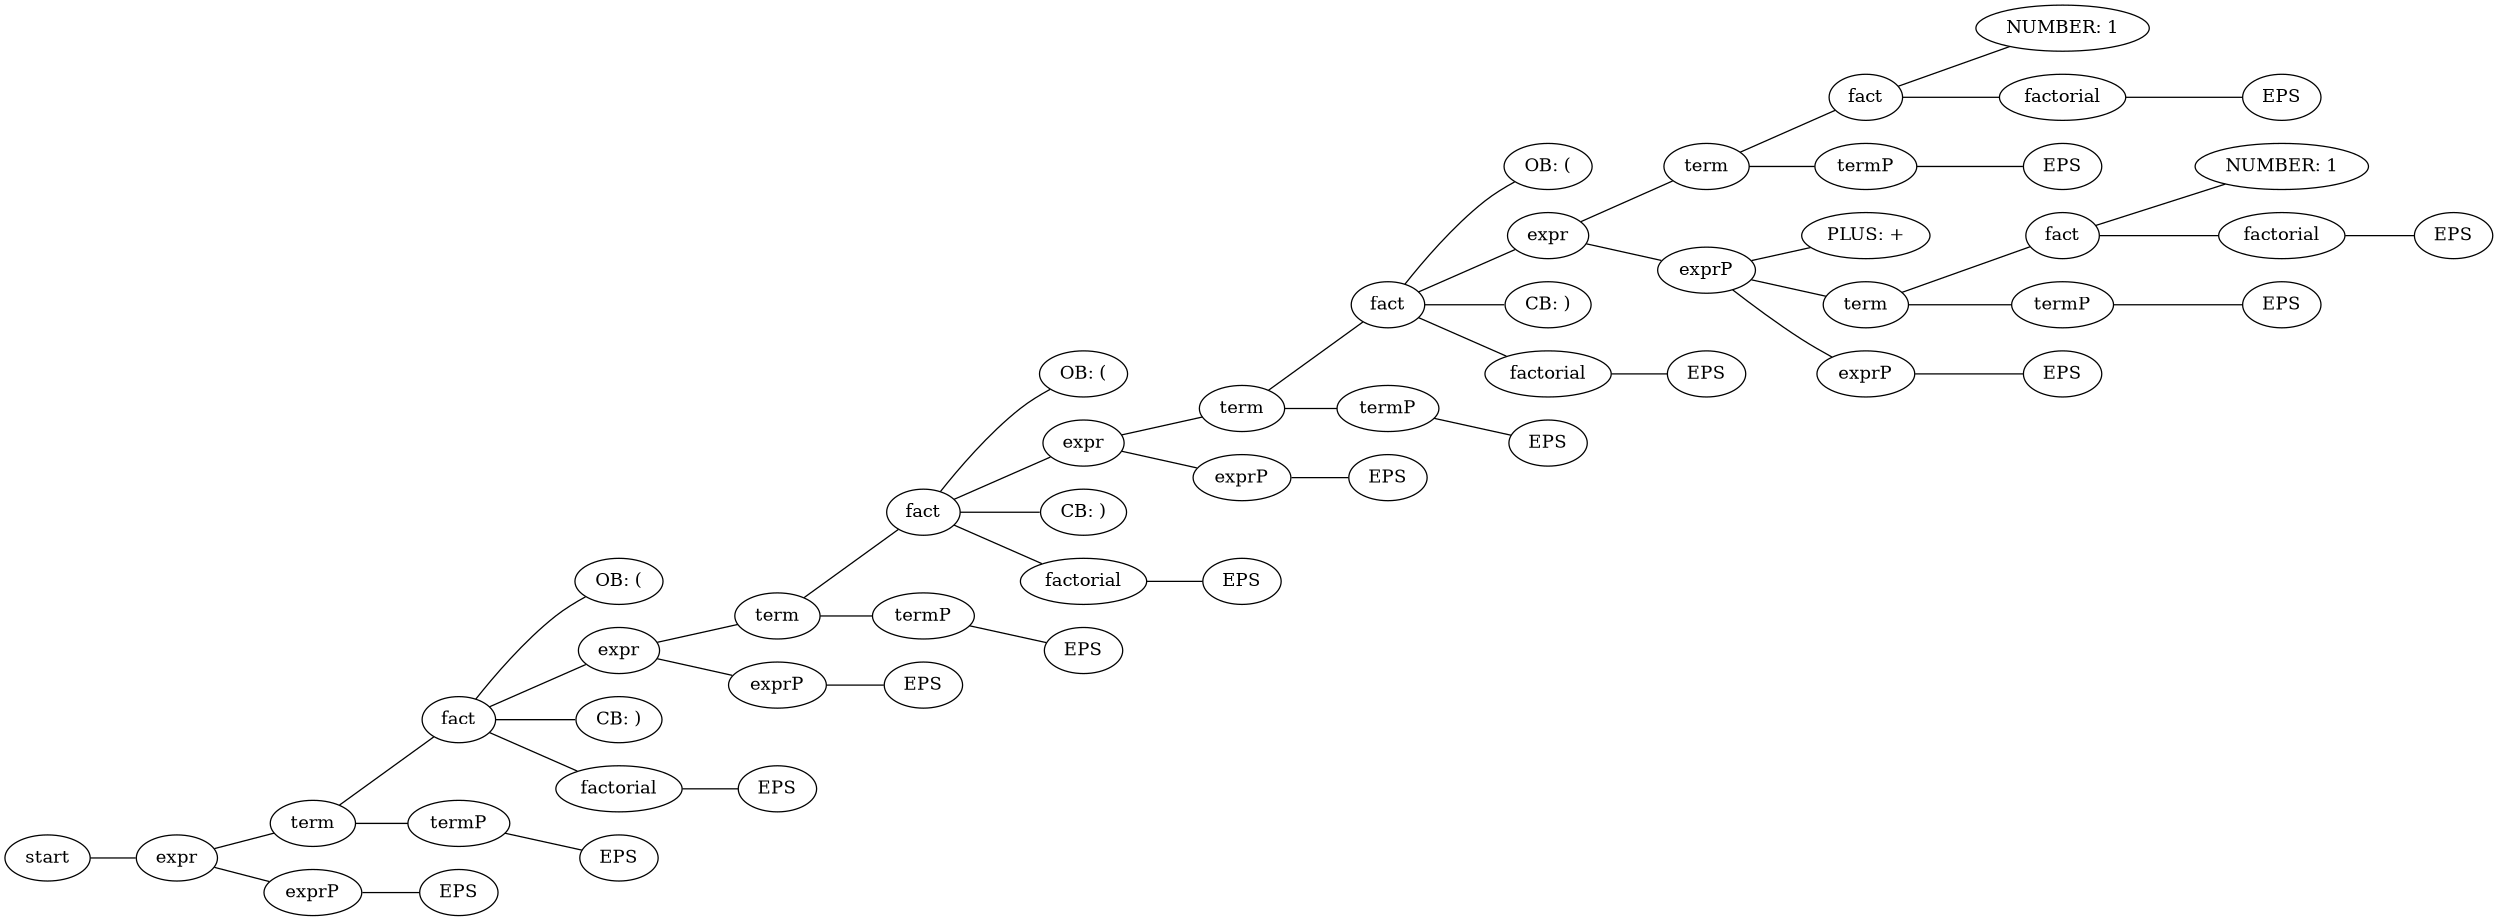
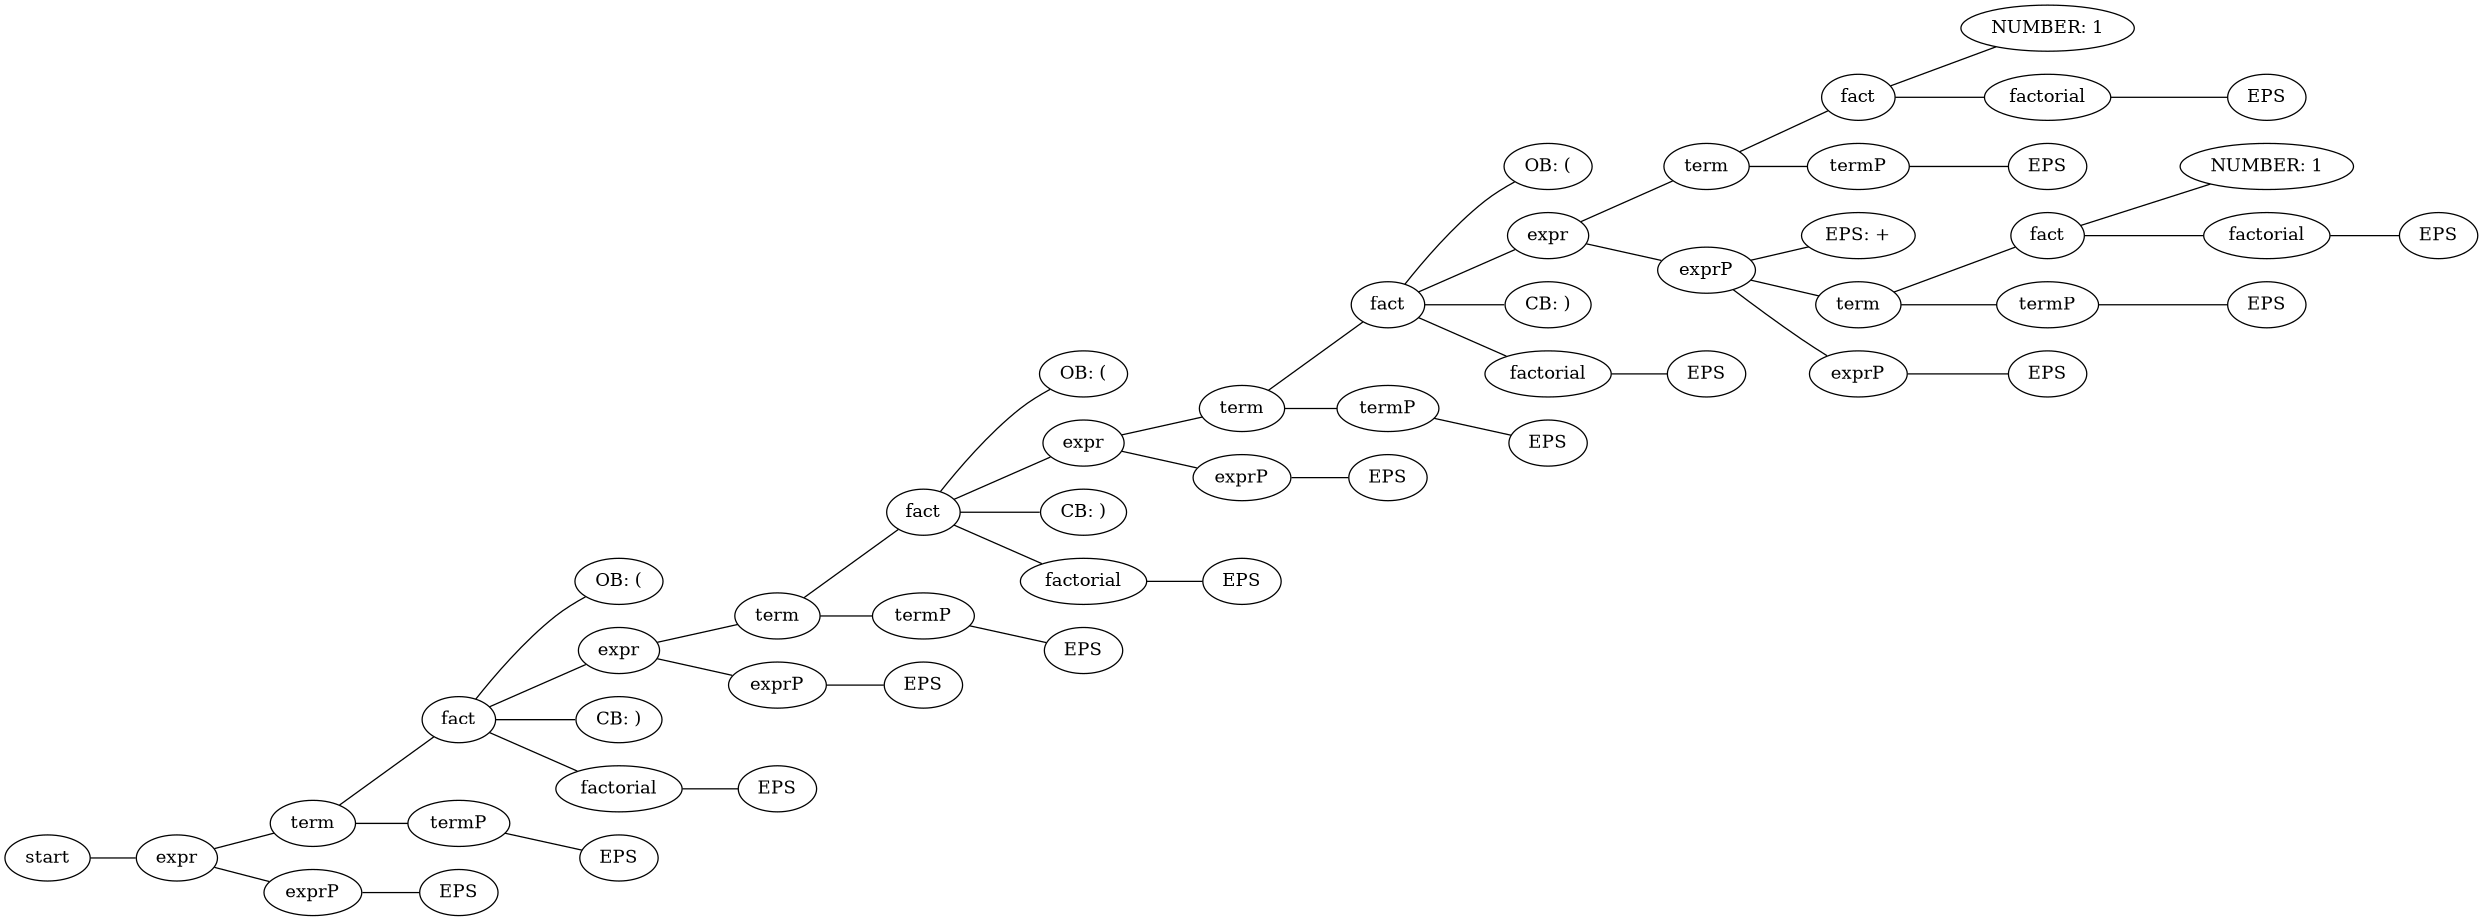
(1866, 236) -> (1858, 236)
